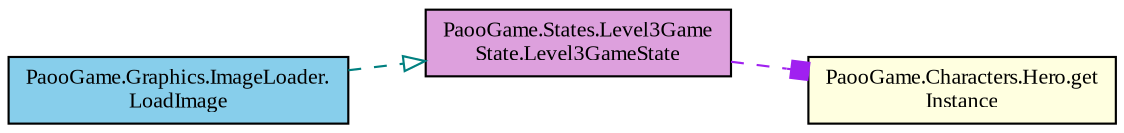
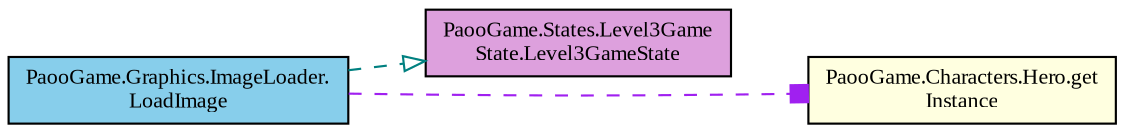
(759, 65) -> (567, 96)
